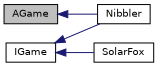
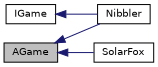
(80, 53) -> (81, 53)
